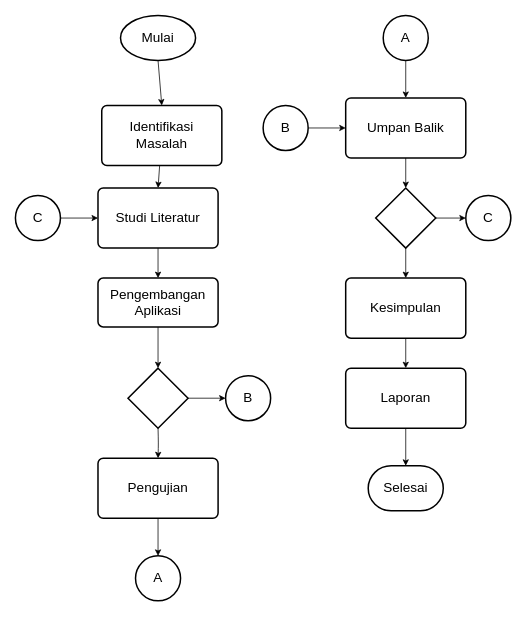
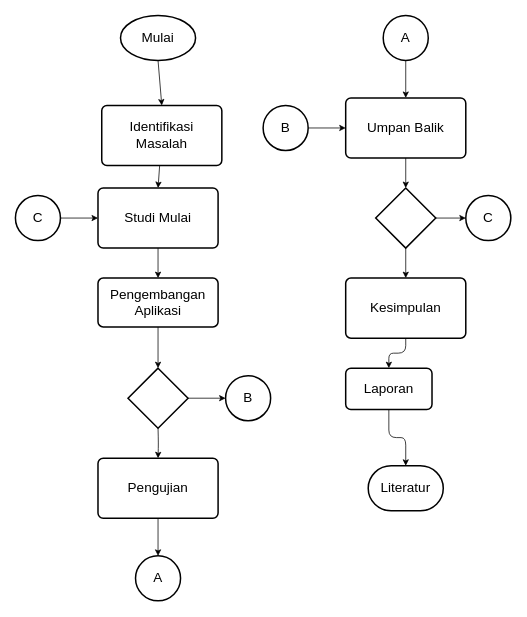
(158, 218) -> (158, 218)
(405, 398) -> (389, 389)
(405, 488) -> (405, 488)
